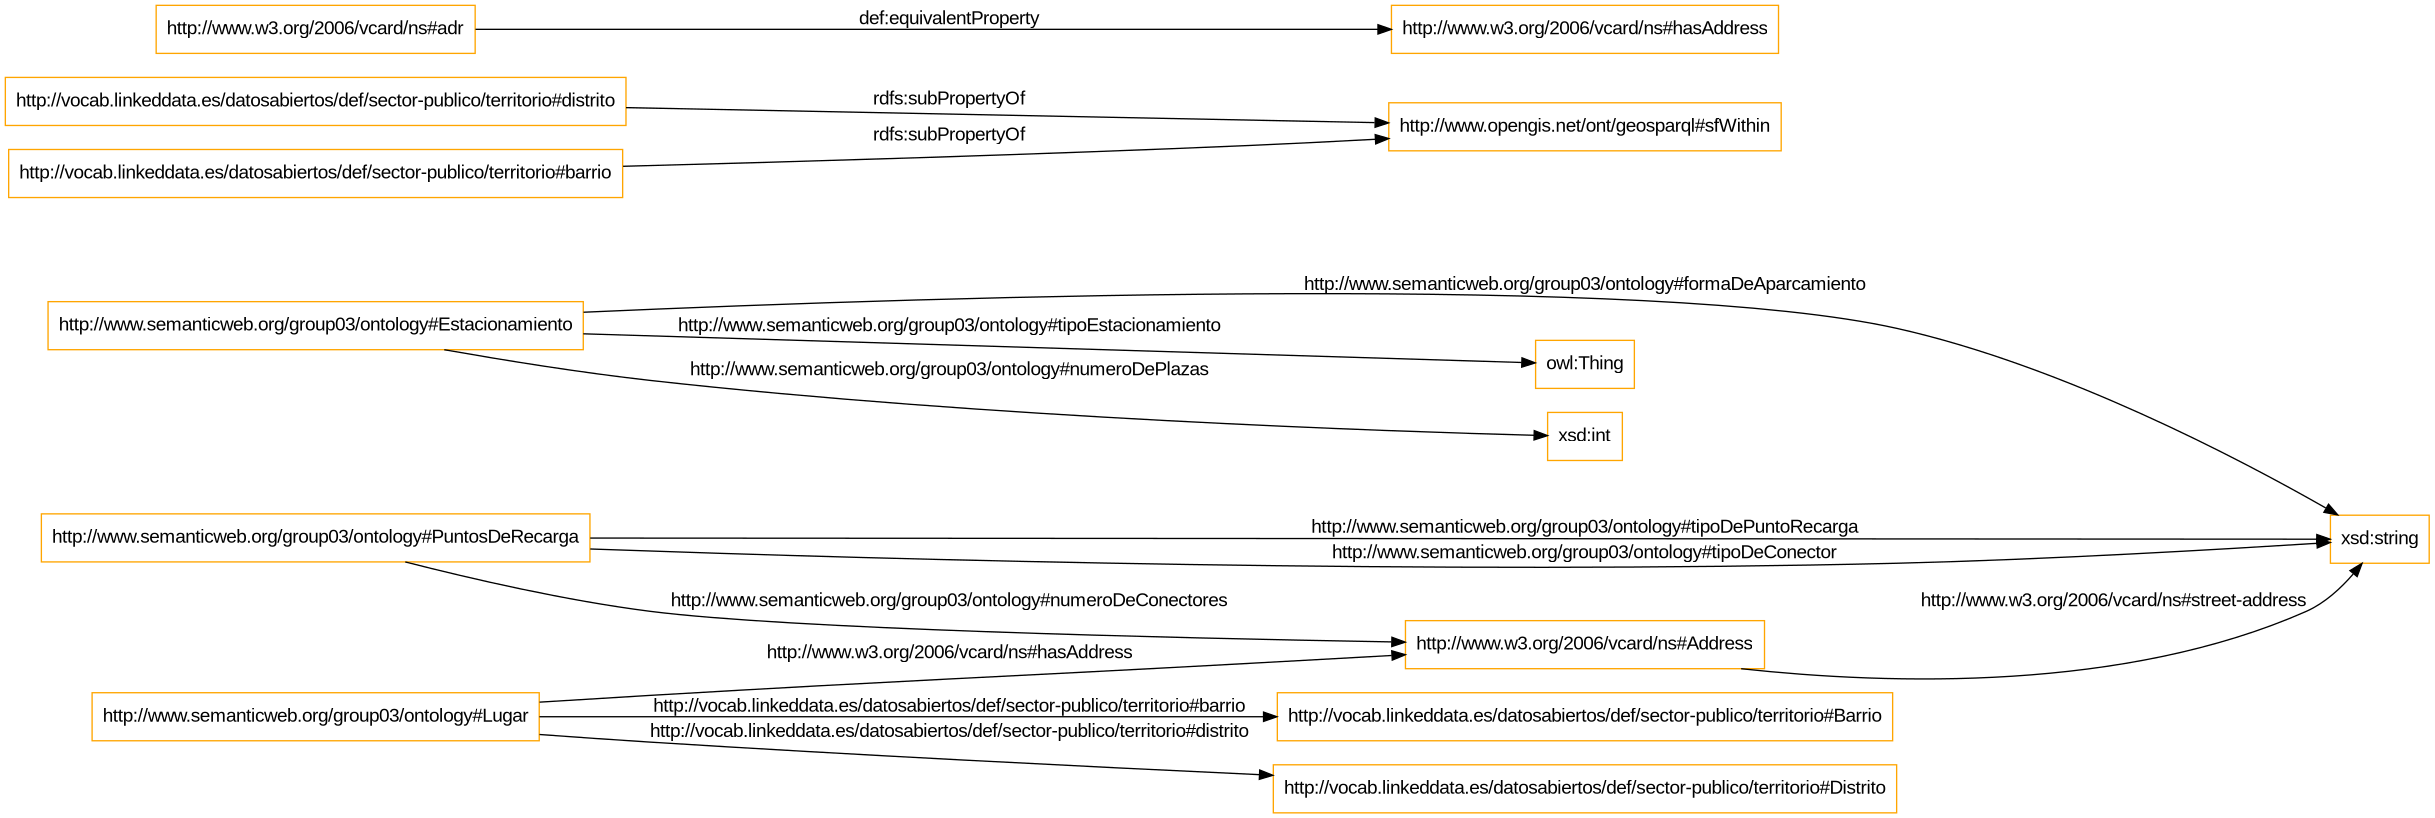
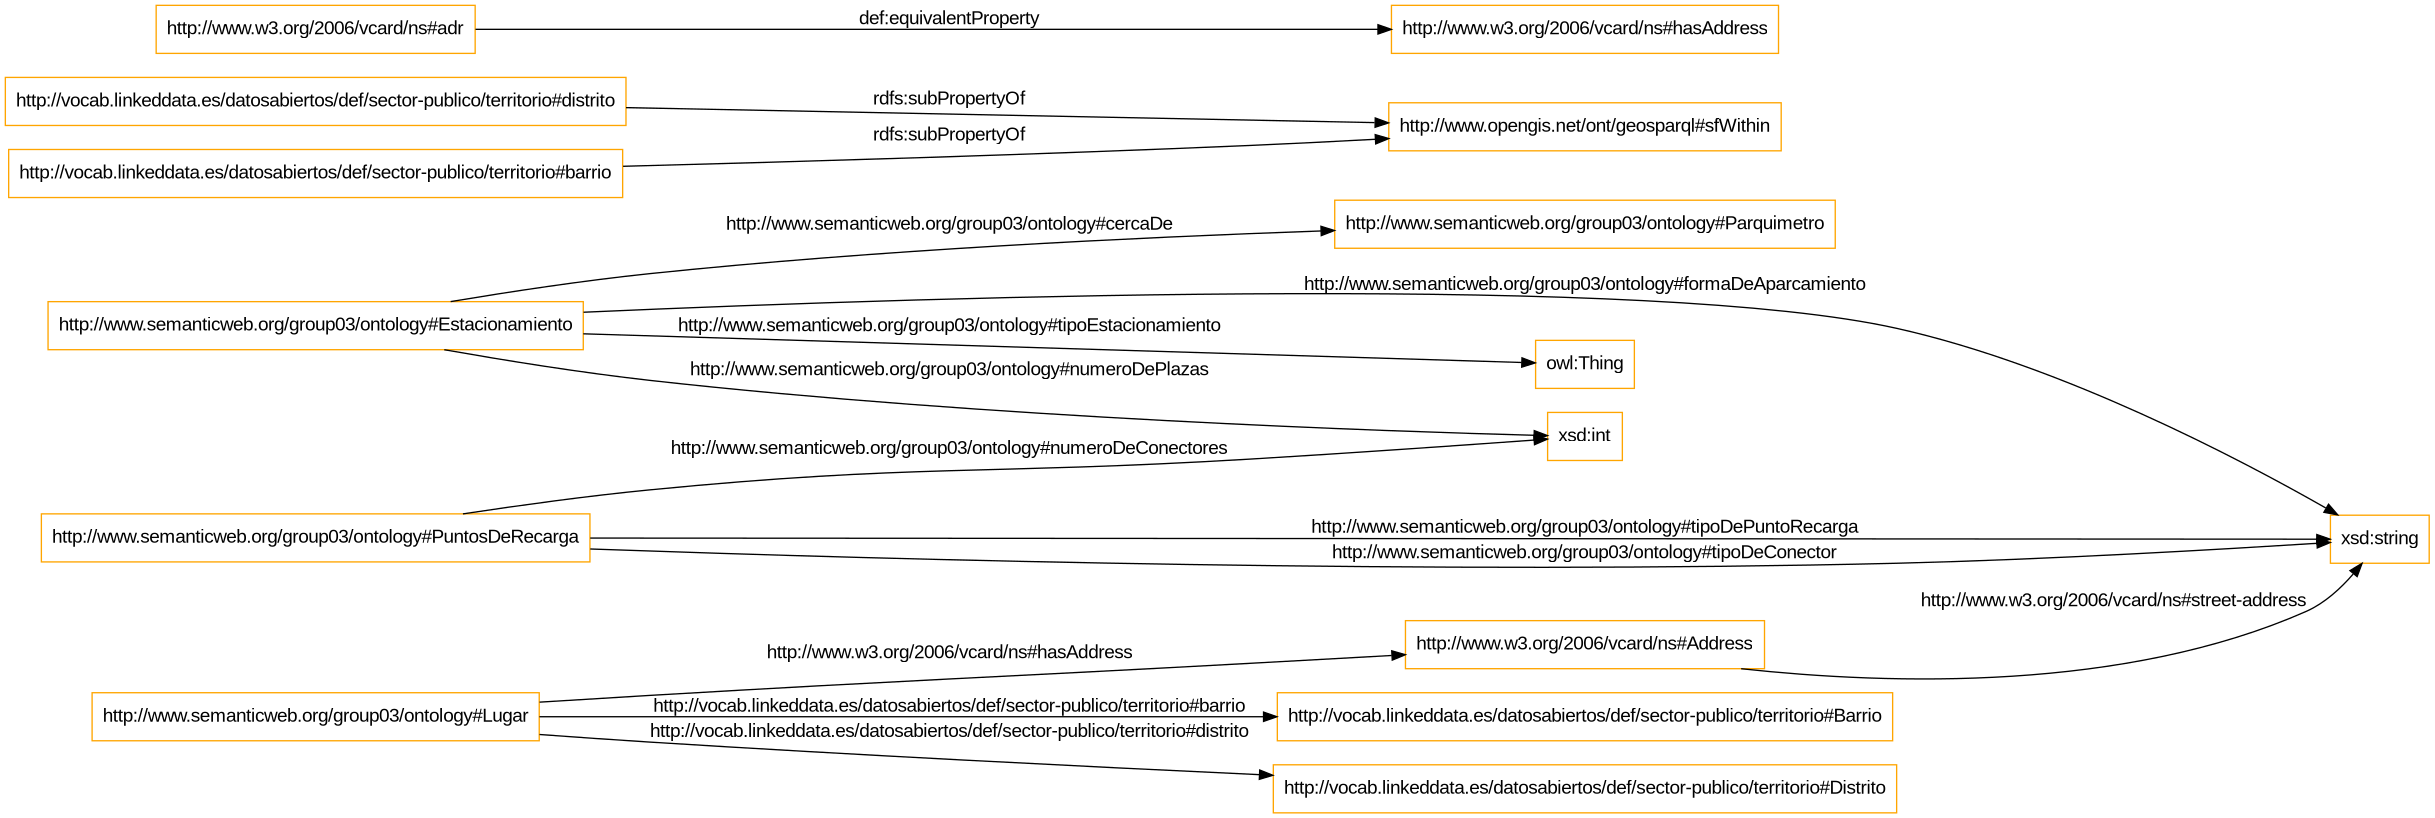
none -> (1585, 224)
(896, 628) -> (998, 469)
